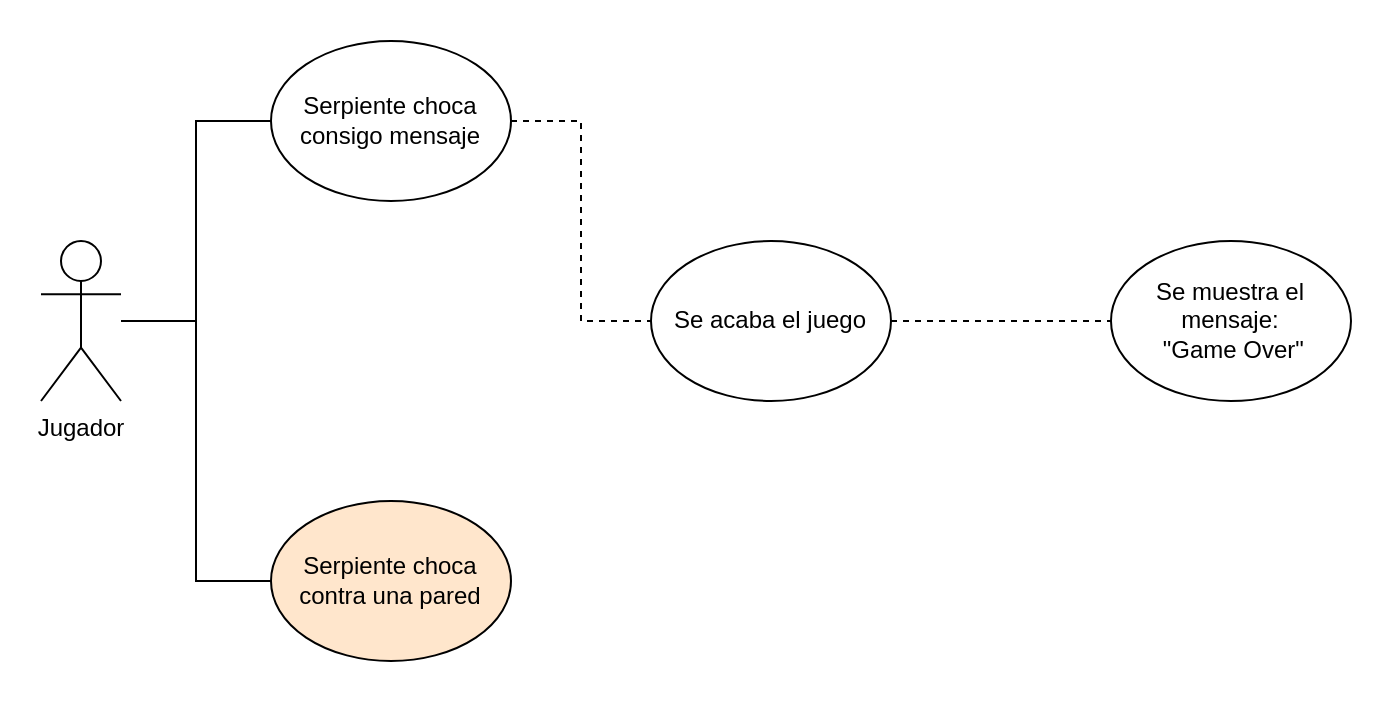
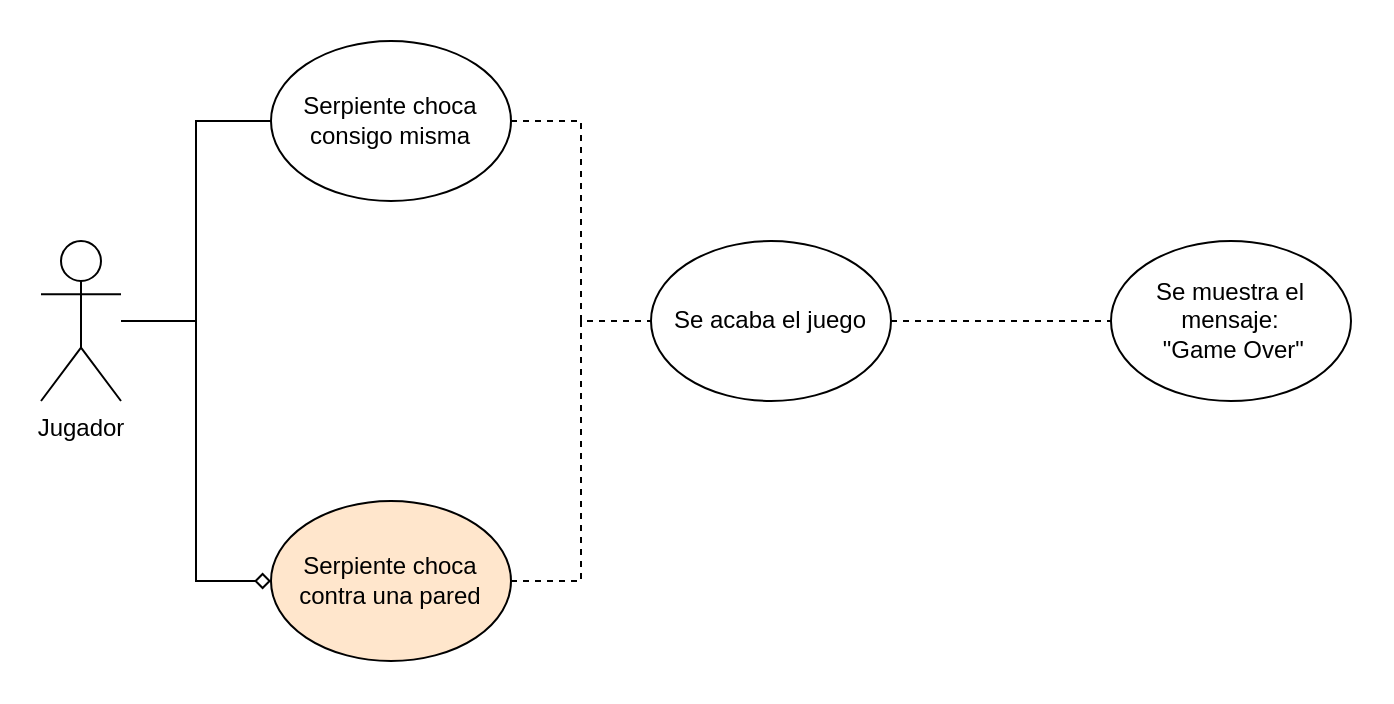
(391, 121) -> (391, 121)
none -> (581, 488)
(262, 581) -> (255, 581)
